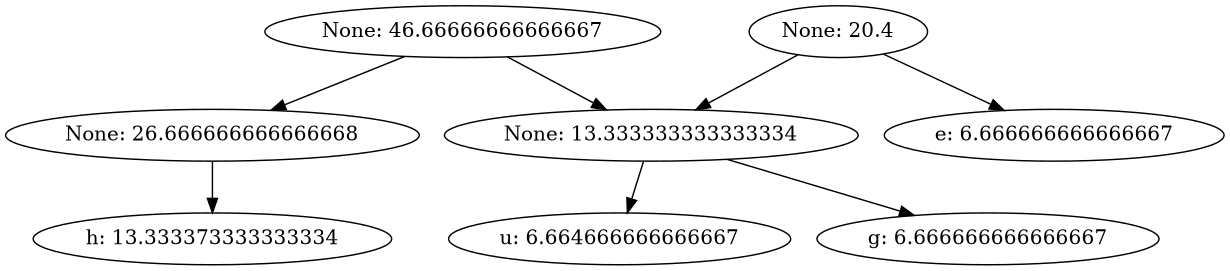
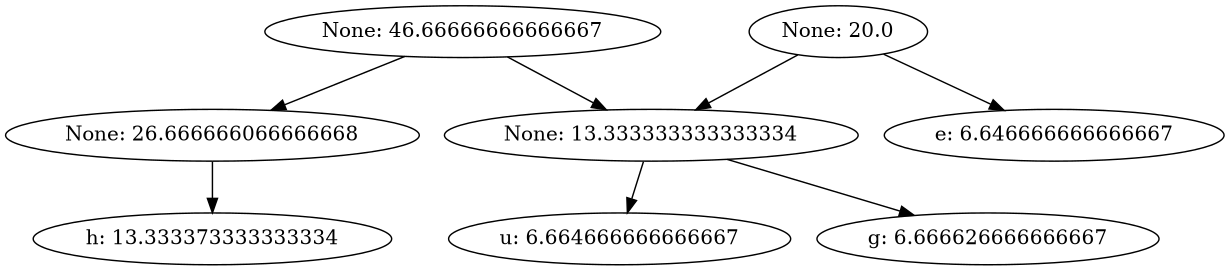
(838, 32) -> (838, 32)
(212, 135) -> (212, 135)
(1054, 135) -> (1054, 135)
(988, 239) -> (988, 239)
